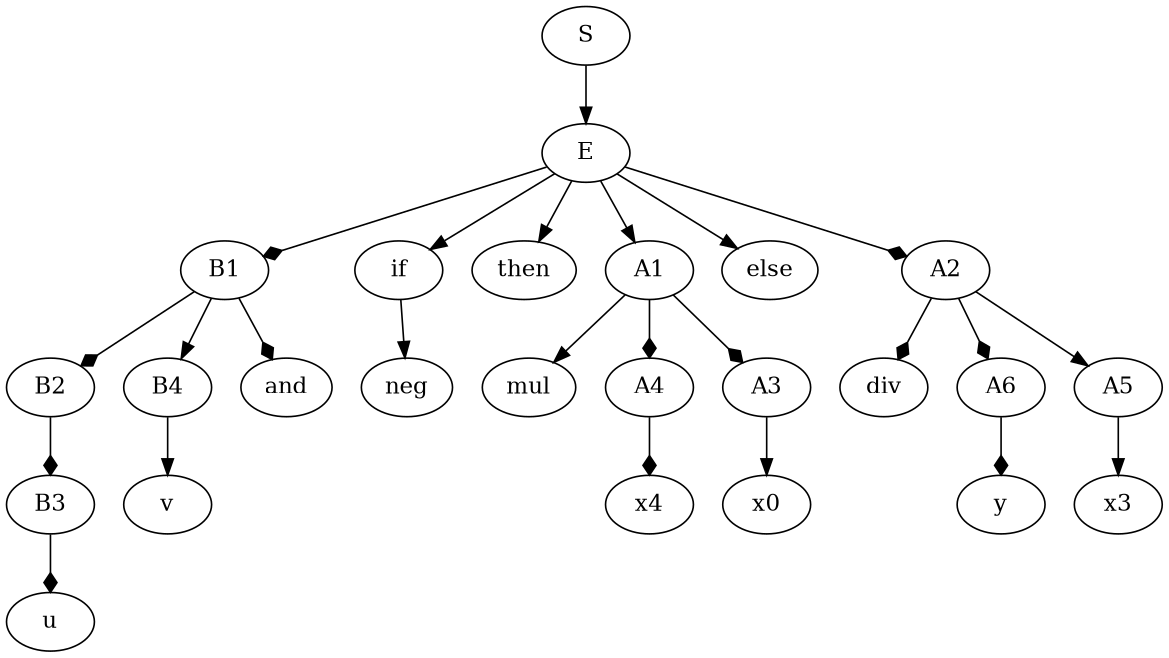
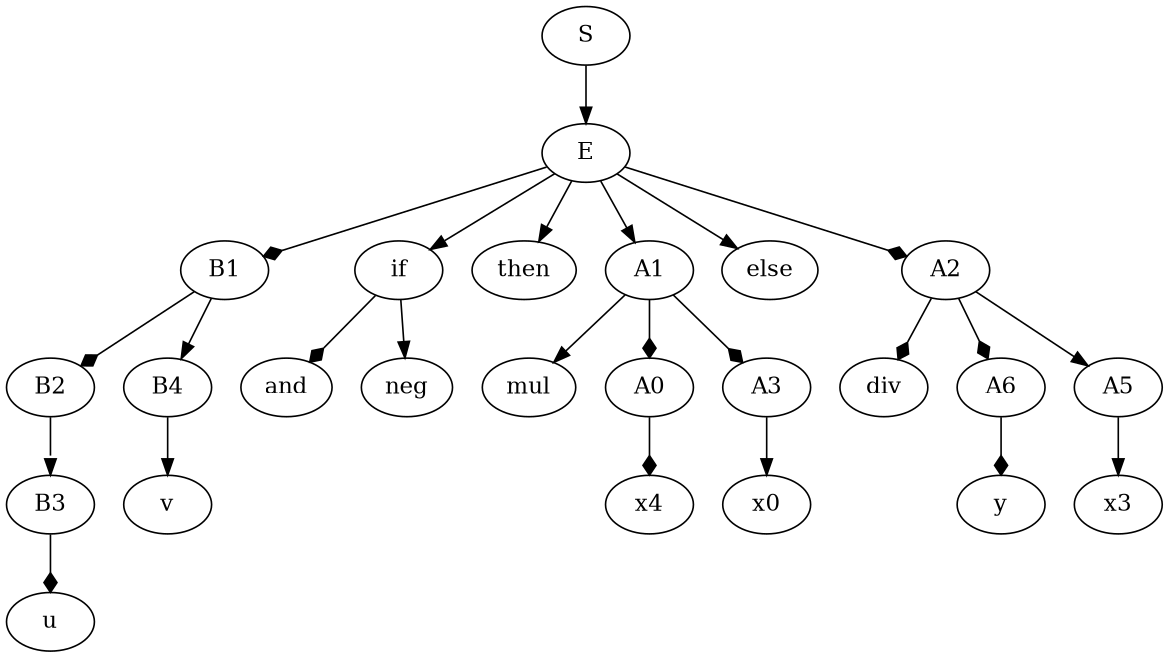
(251, 320) -> (350, 322)
(649, 387) -> (649, 387)
(50, 436) -> (50, 436)
